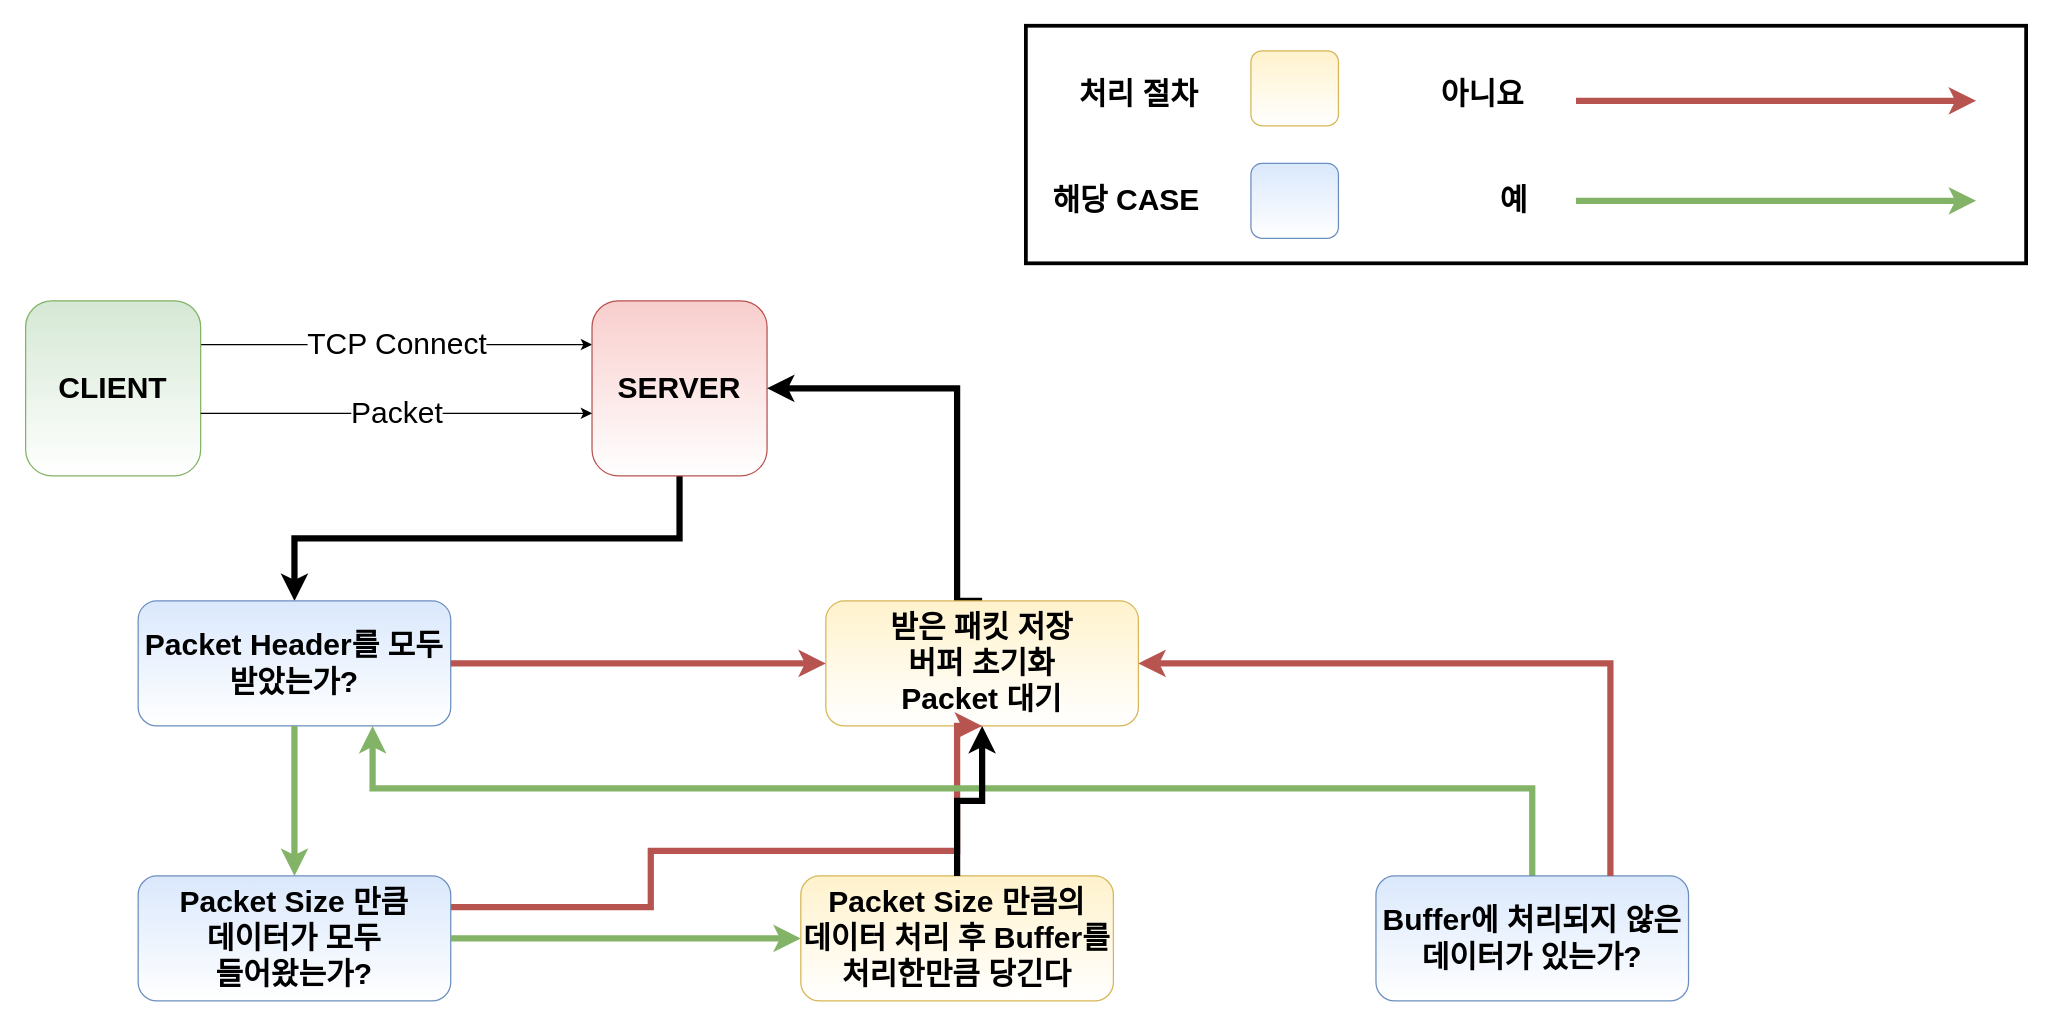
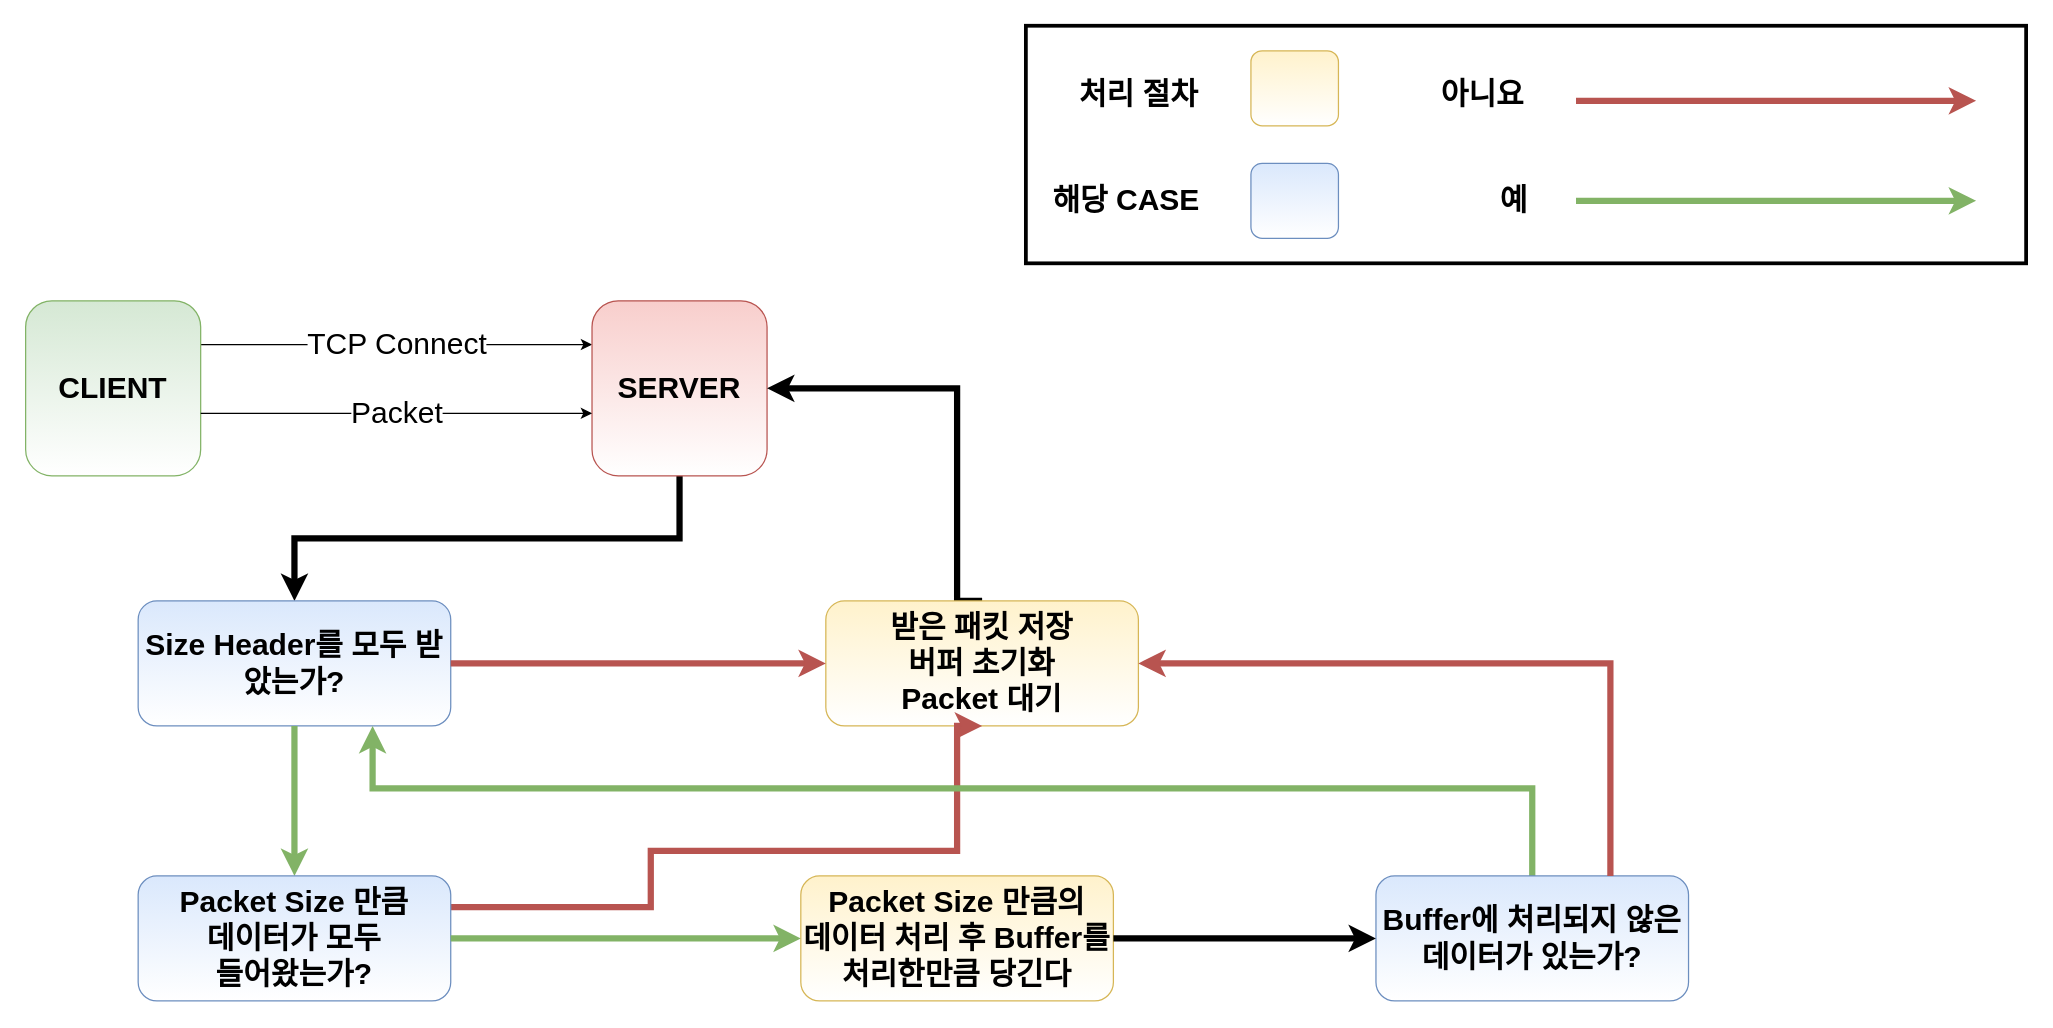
(294, 663) -> (294, 663)
(982, 784) -> (1235, 938)
